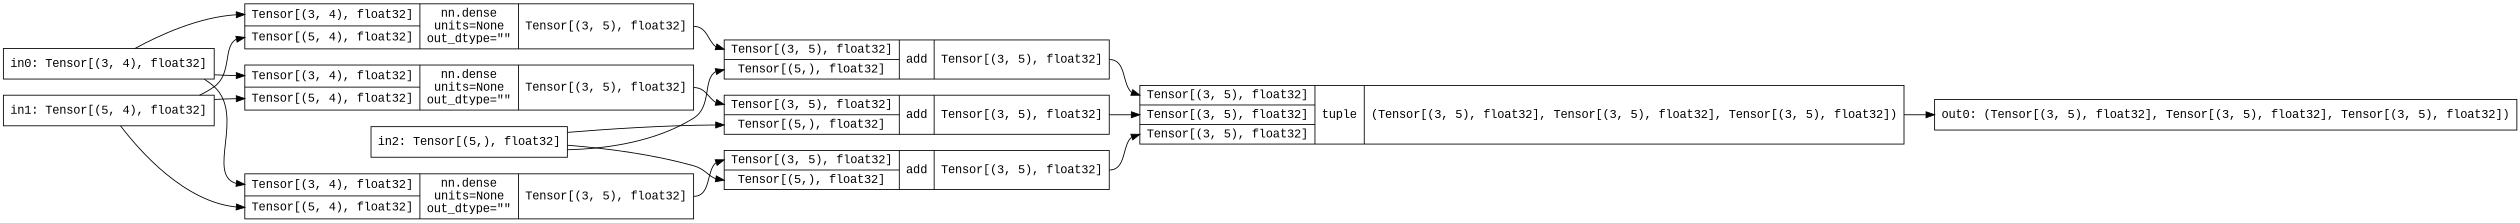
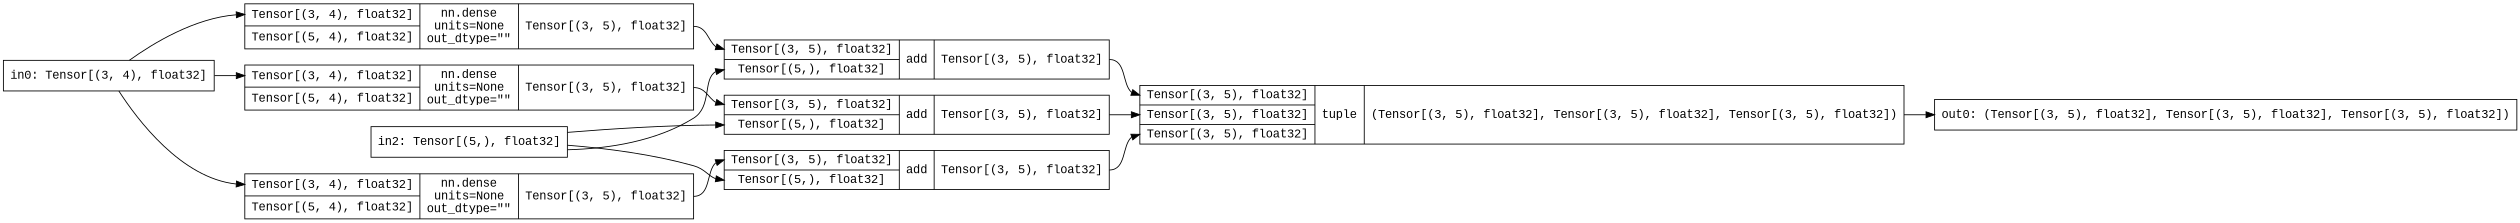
(109, 111) -> none
